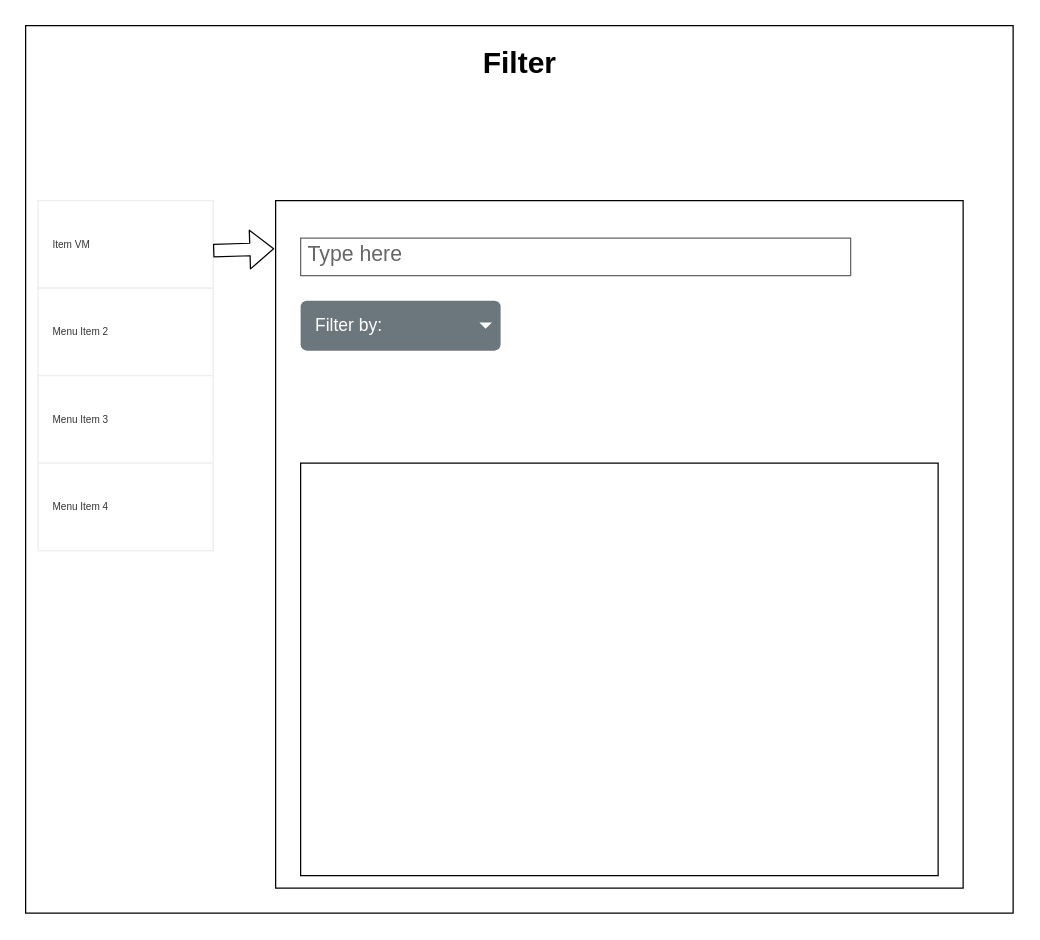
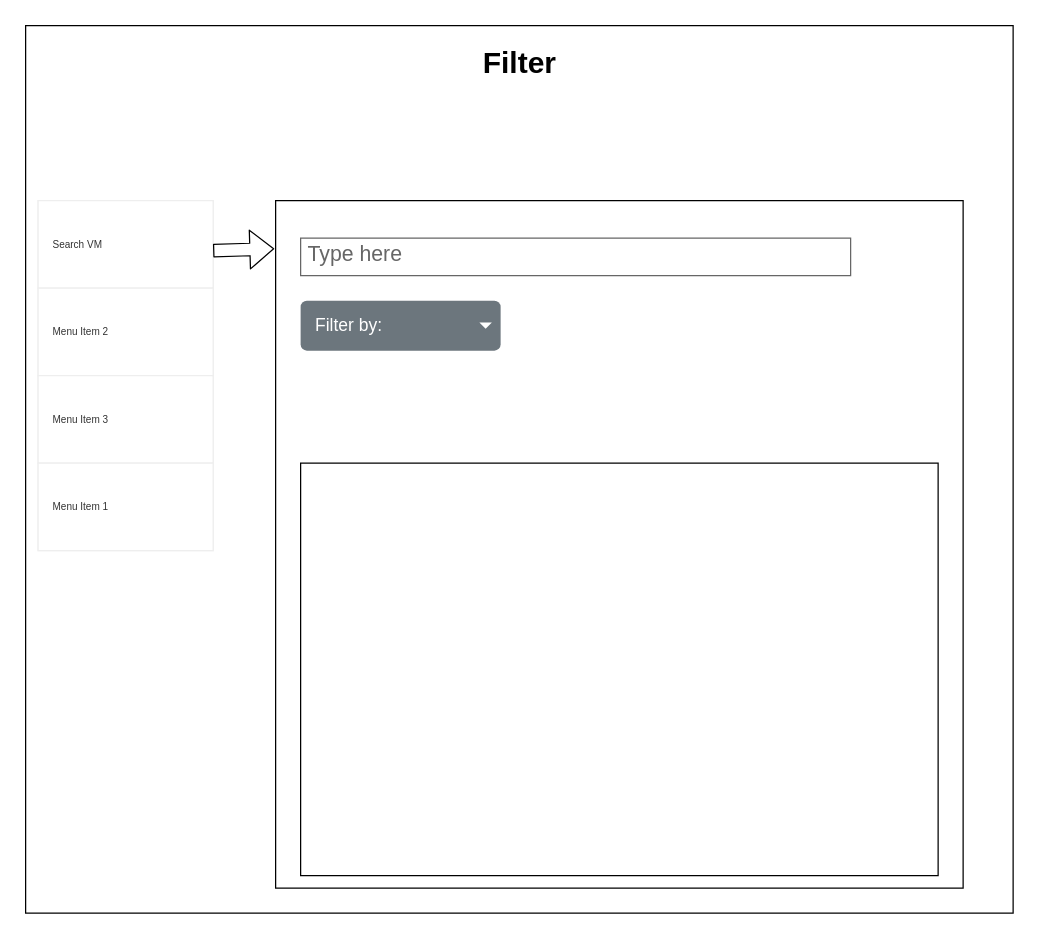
(71, 244) -> (77, 244)
(81, 507) -> (81, 507)
